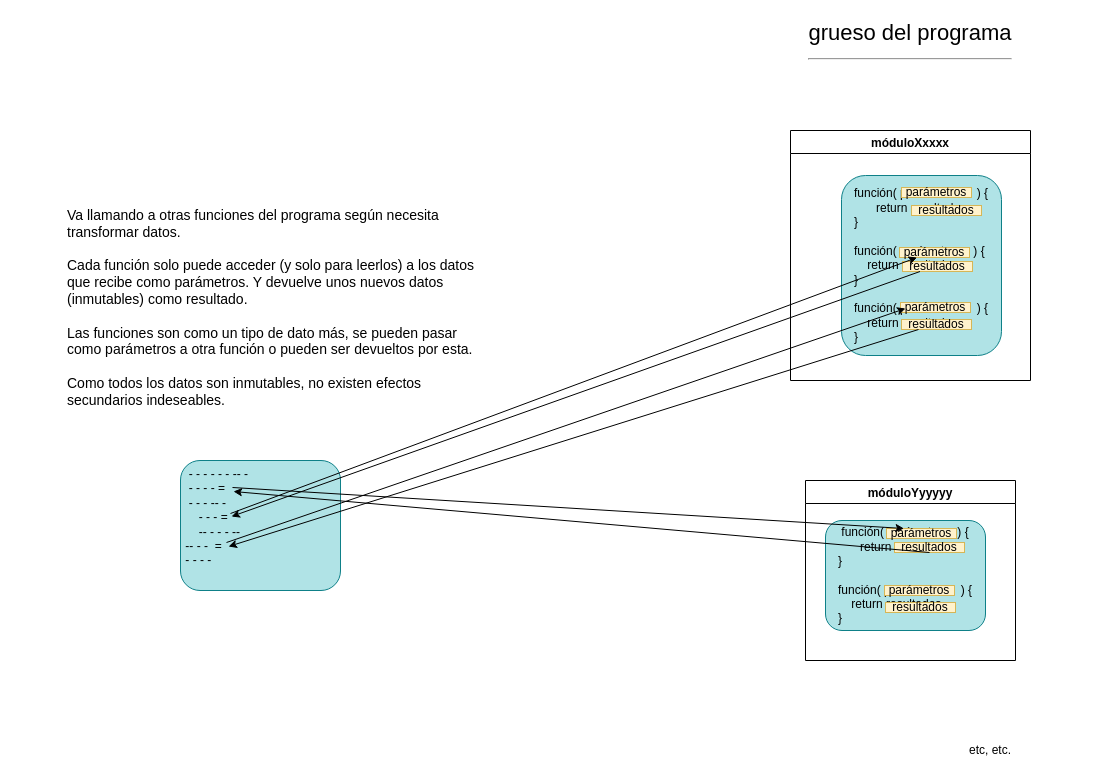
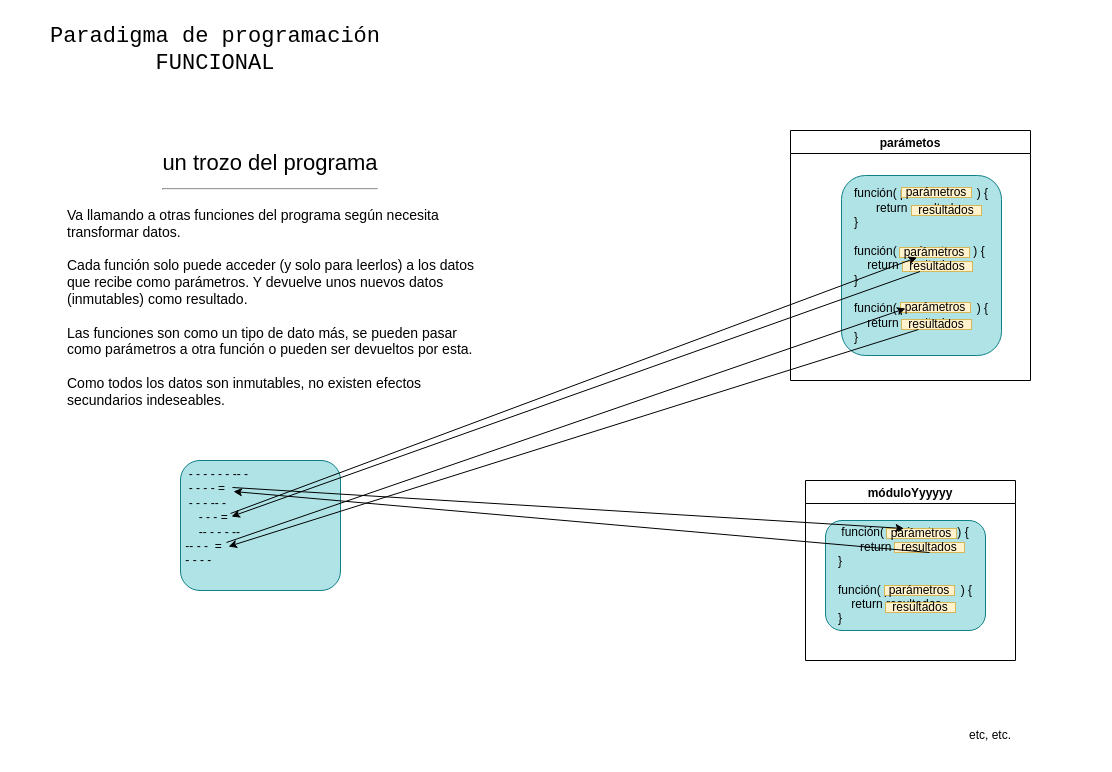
(911, 46) -> none
none -> (216, 51)
(910, 143) -> (910, 143)
none -> (271, 176)
(991, 751) -> (991, 736)
